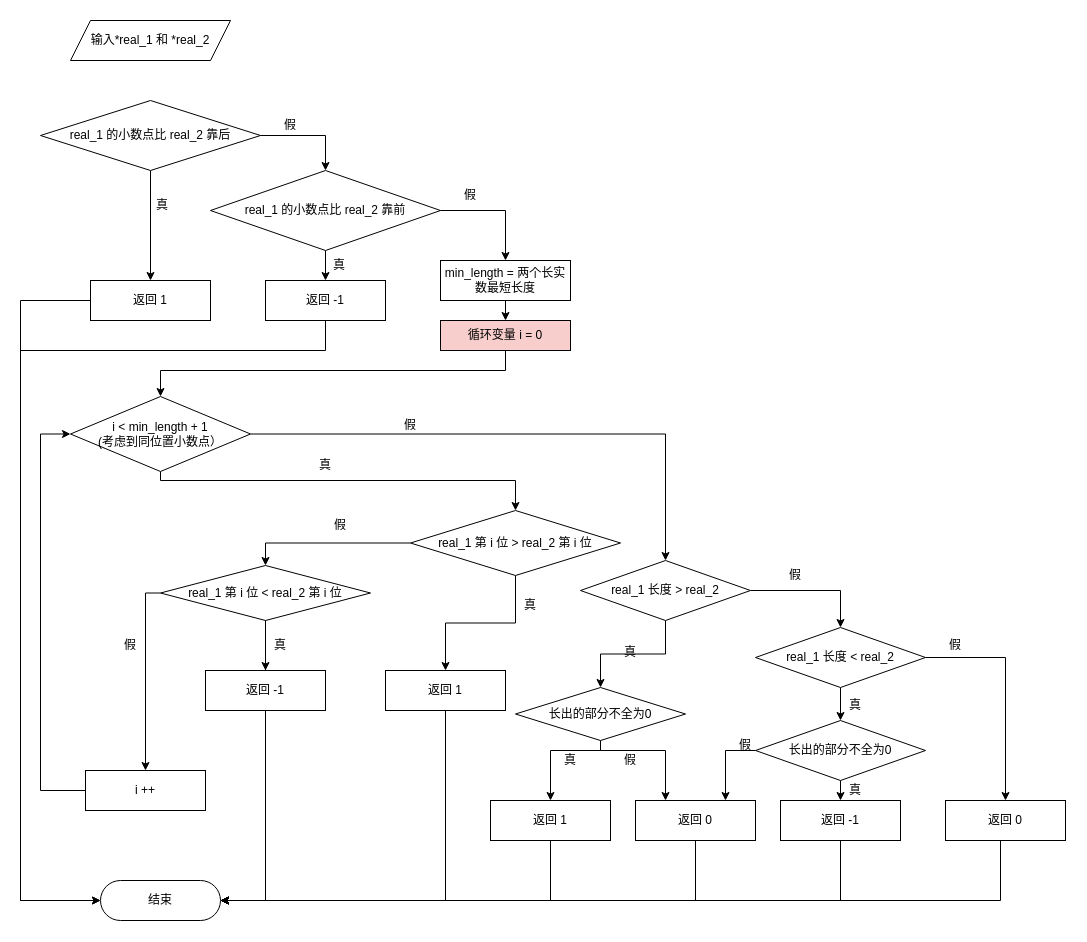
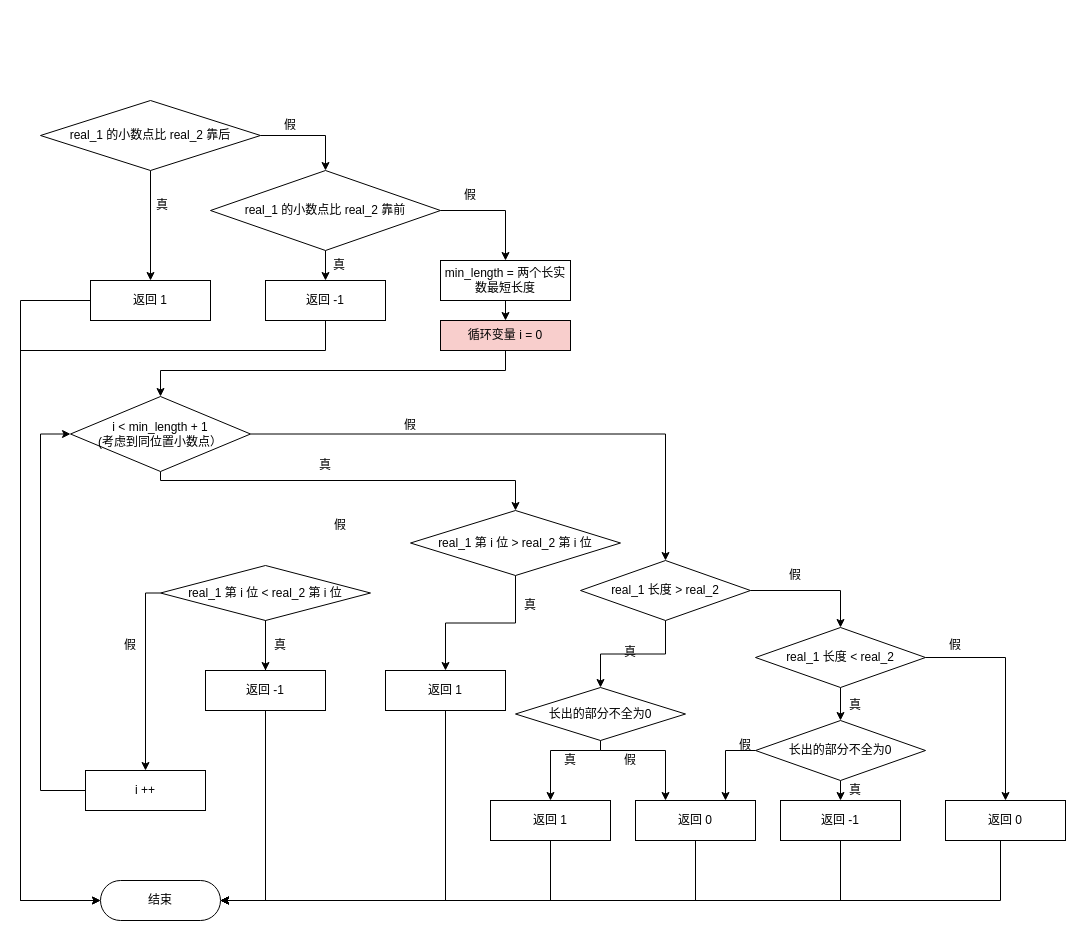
(151, 41) -> none
(331, 543) -> none
